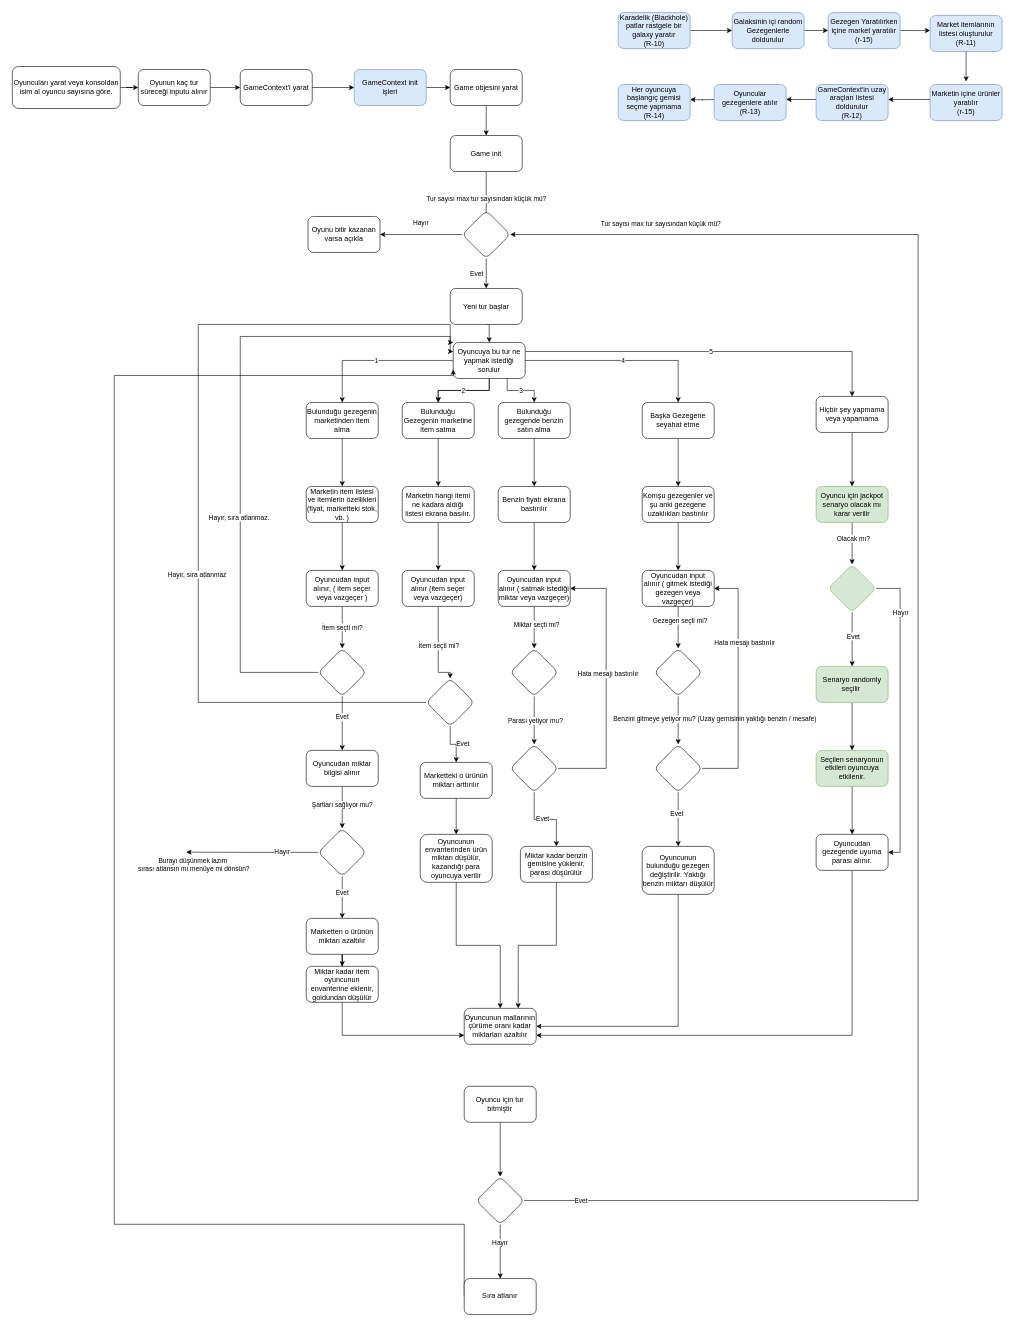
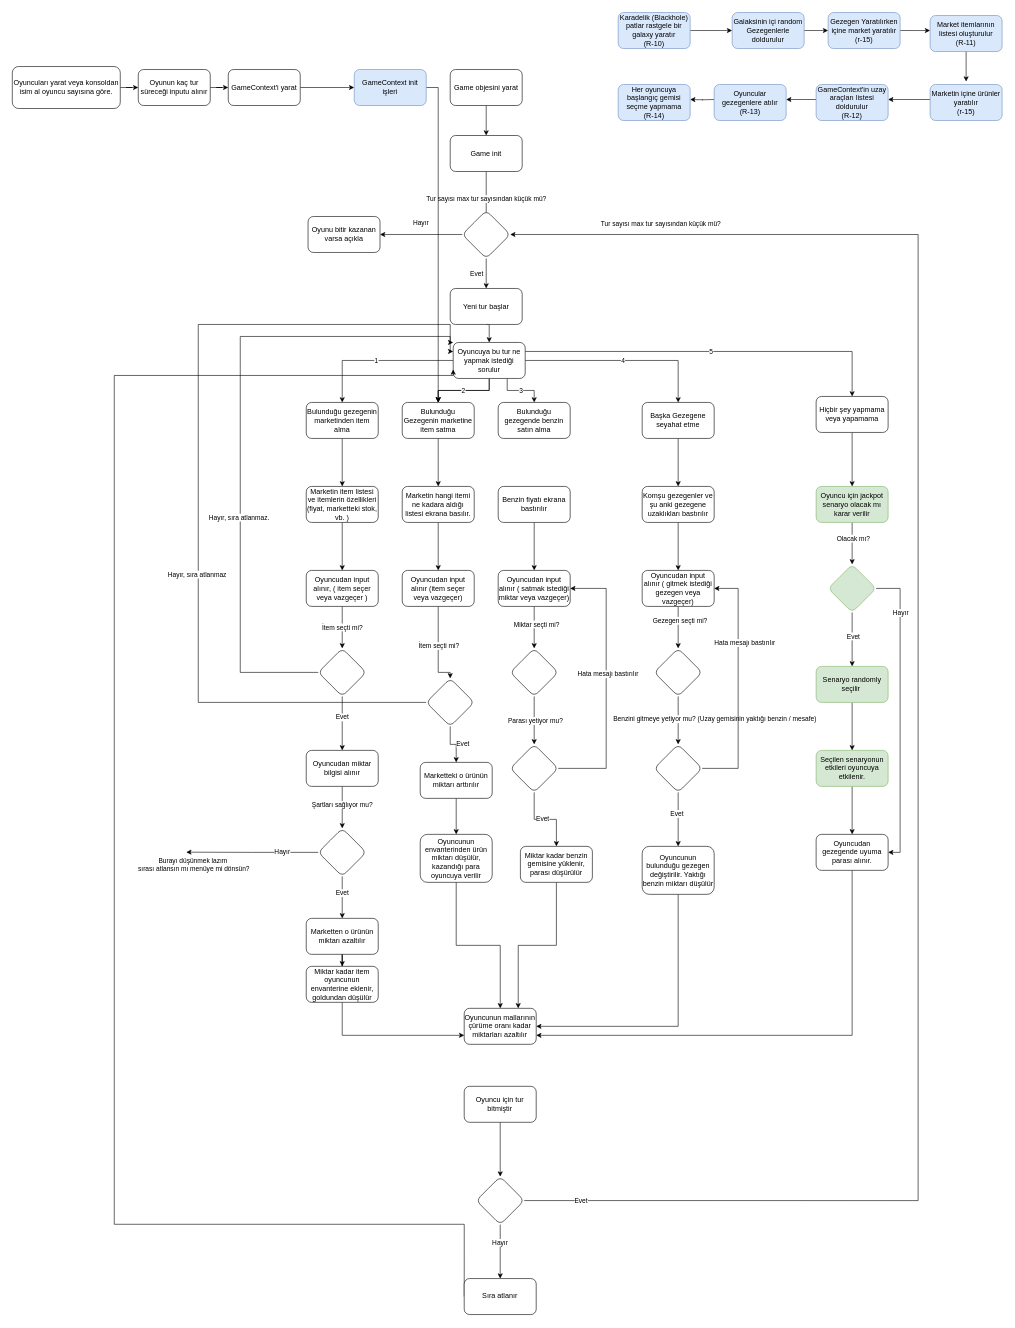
(276, 87) -> (264, 87)
(441, 87) -> (438, 236)
(534, 480) -> none
